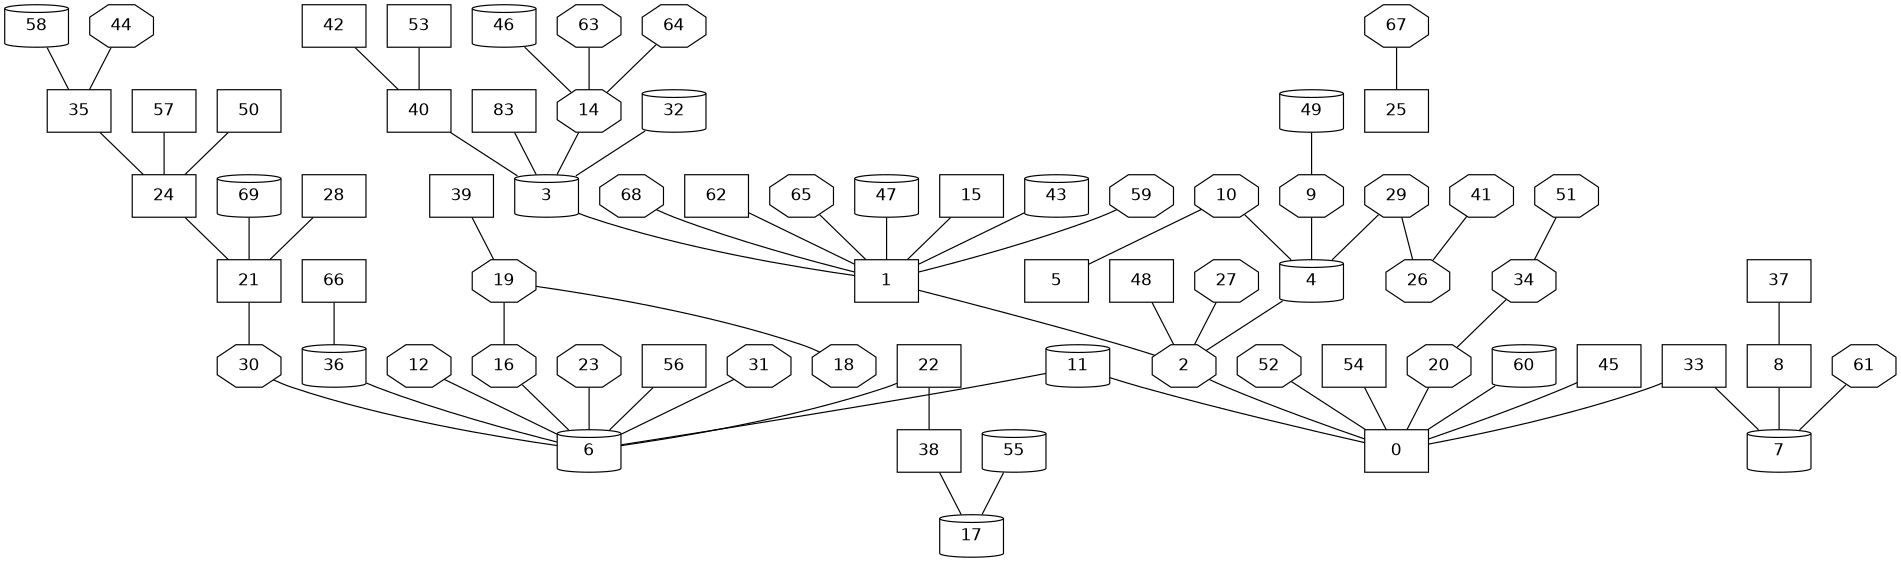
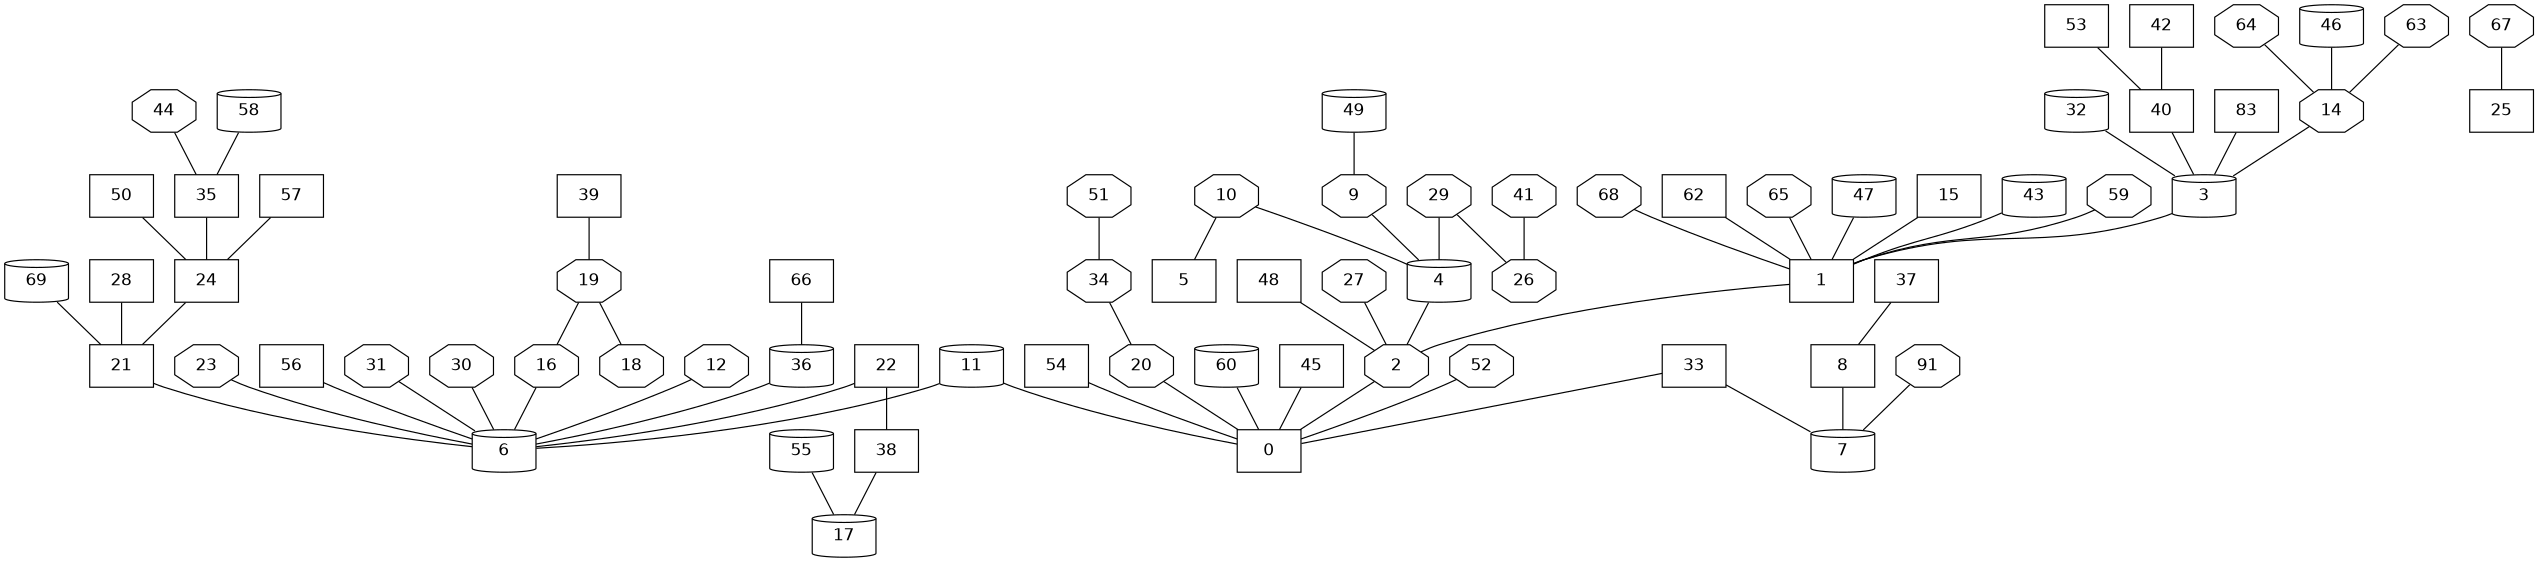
(249, 324) -> (311, 423)
(1864, 366) -> (1928, 366)
